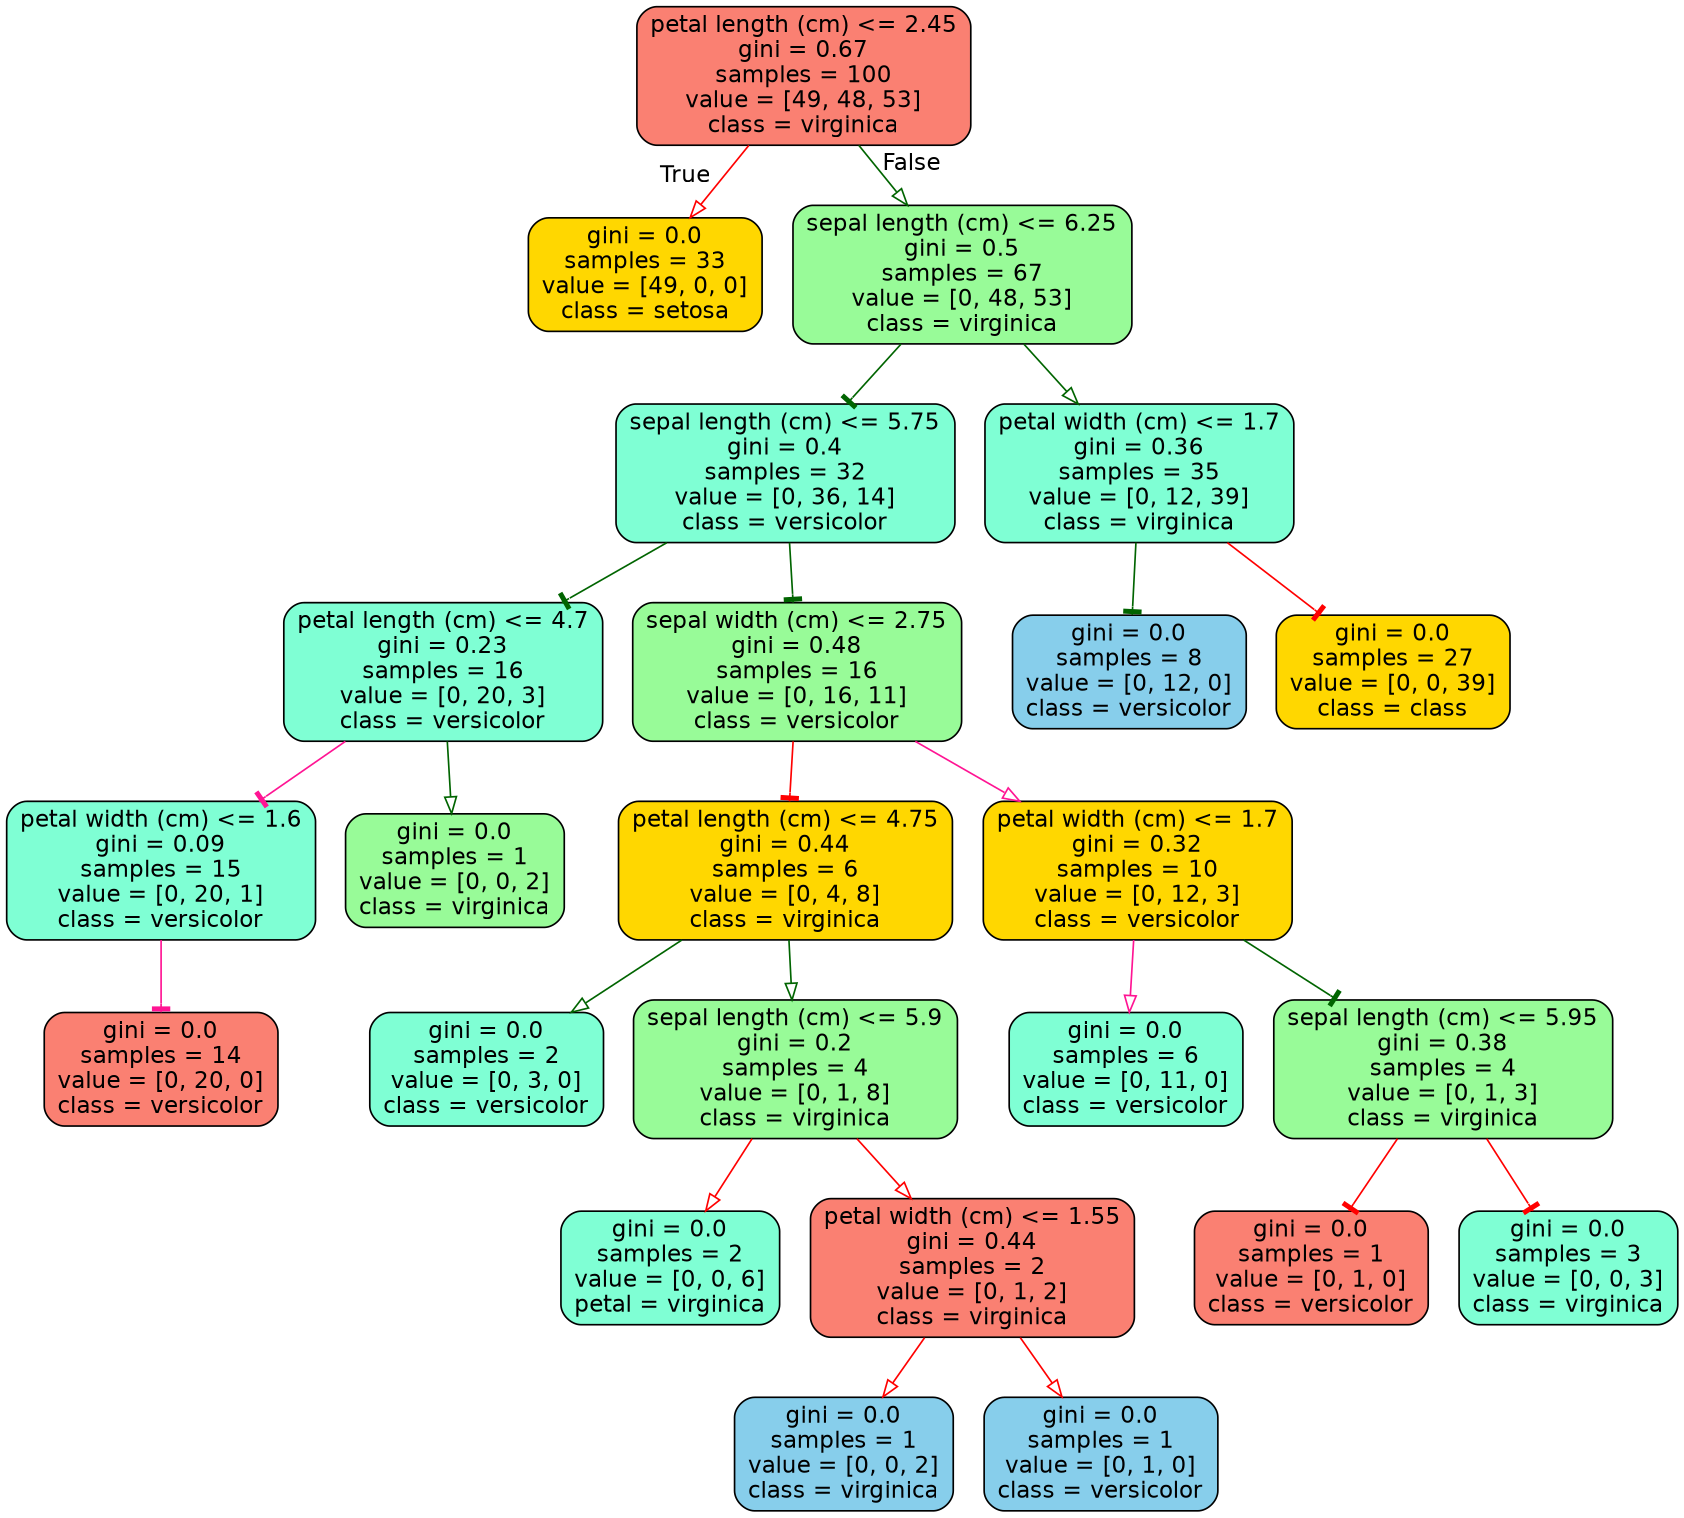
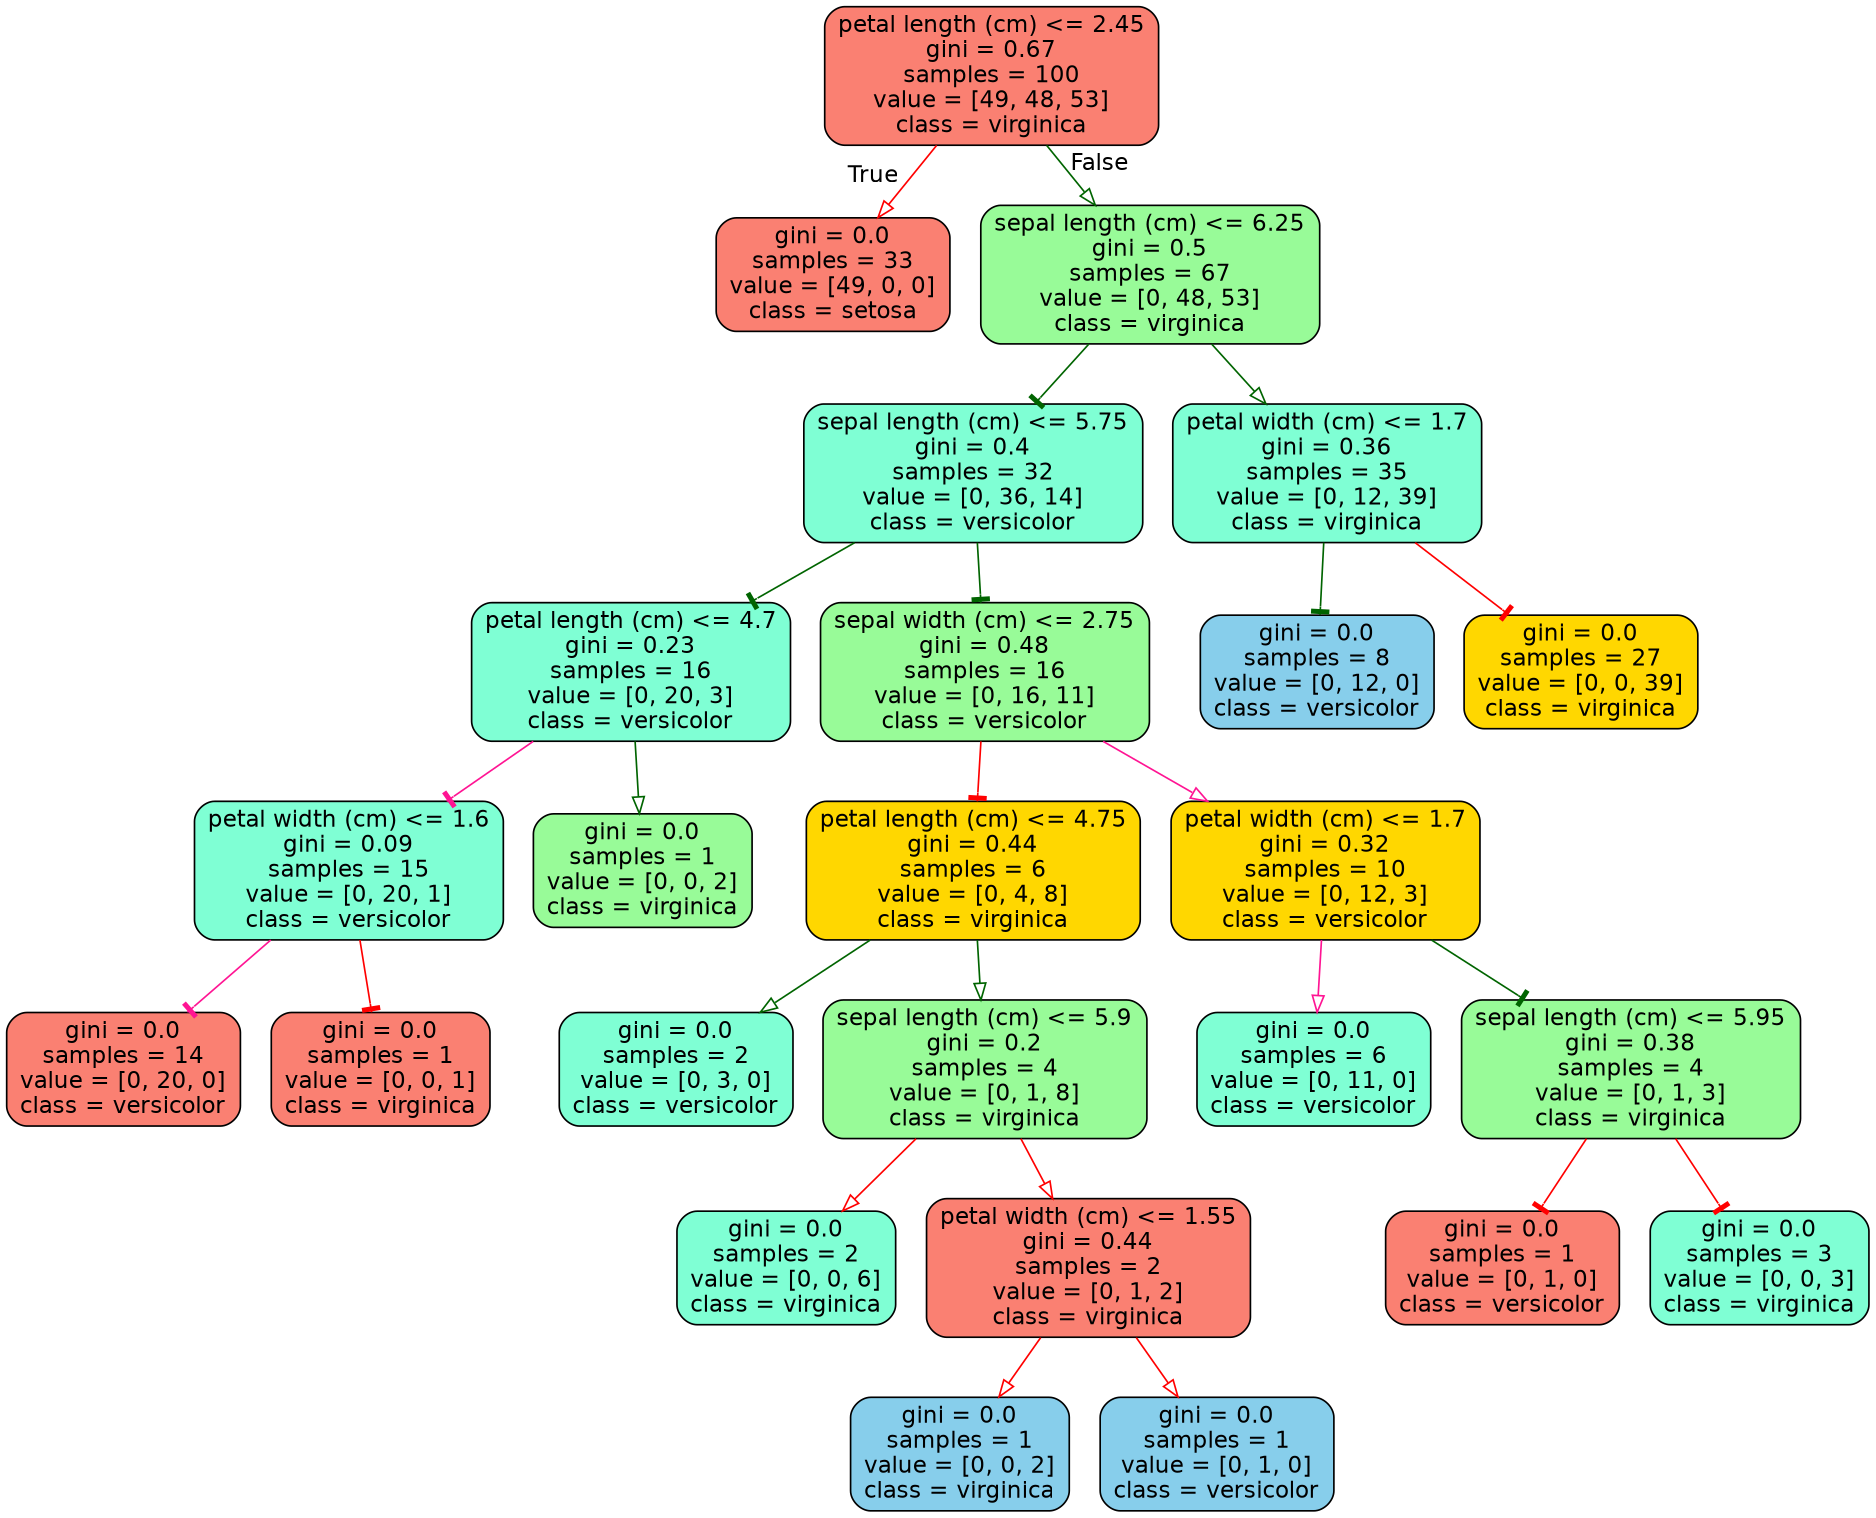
(645, 275) -> (833, 275)
(1393, 672) -> (1581, 672)
none -> (381, 1069)
(670, 1268) -> (786, 1268)
